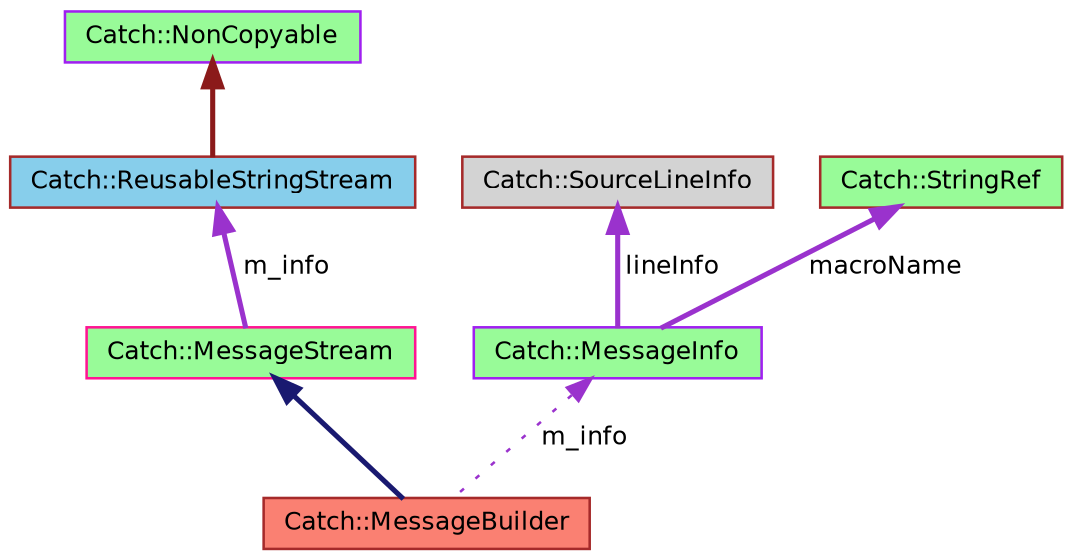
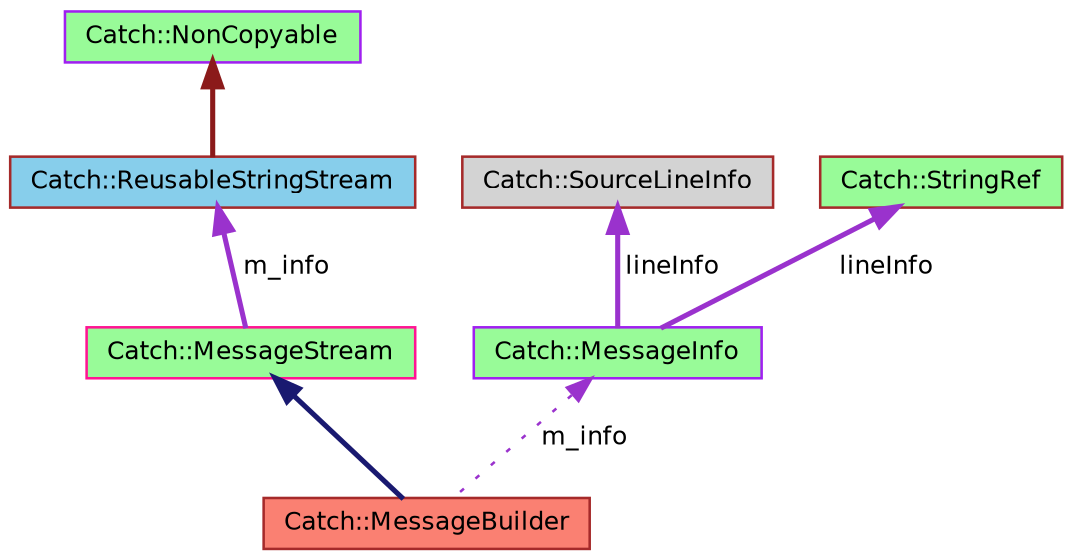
(883, 267) -> (883, 267)
